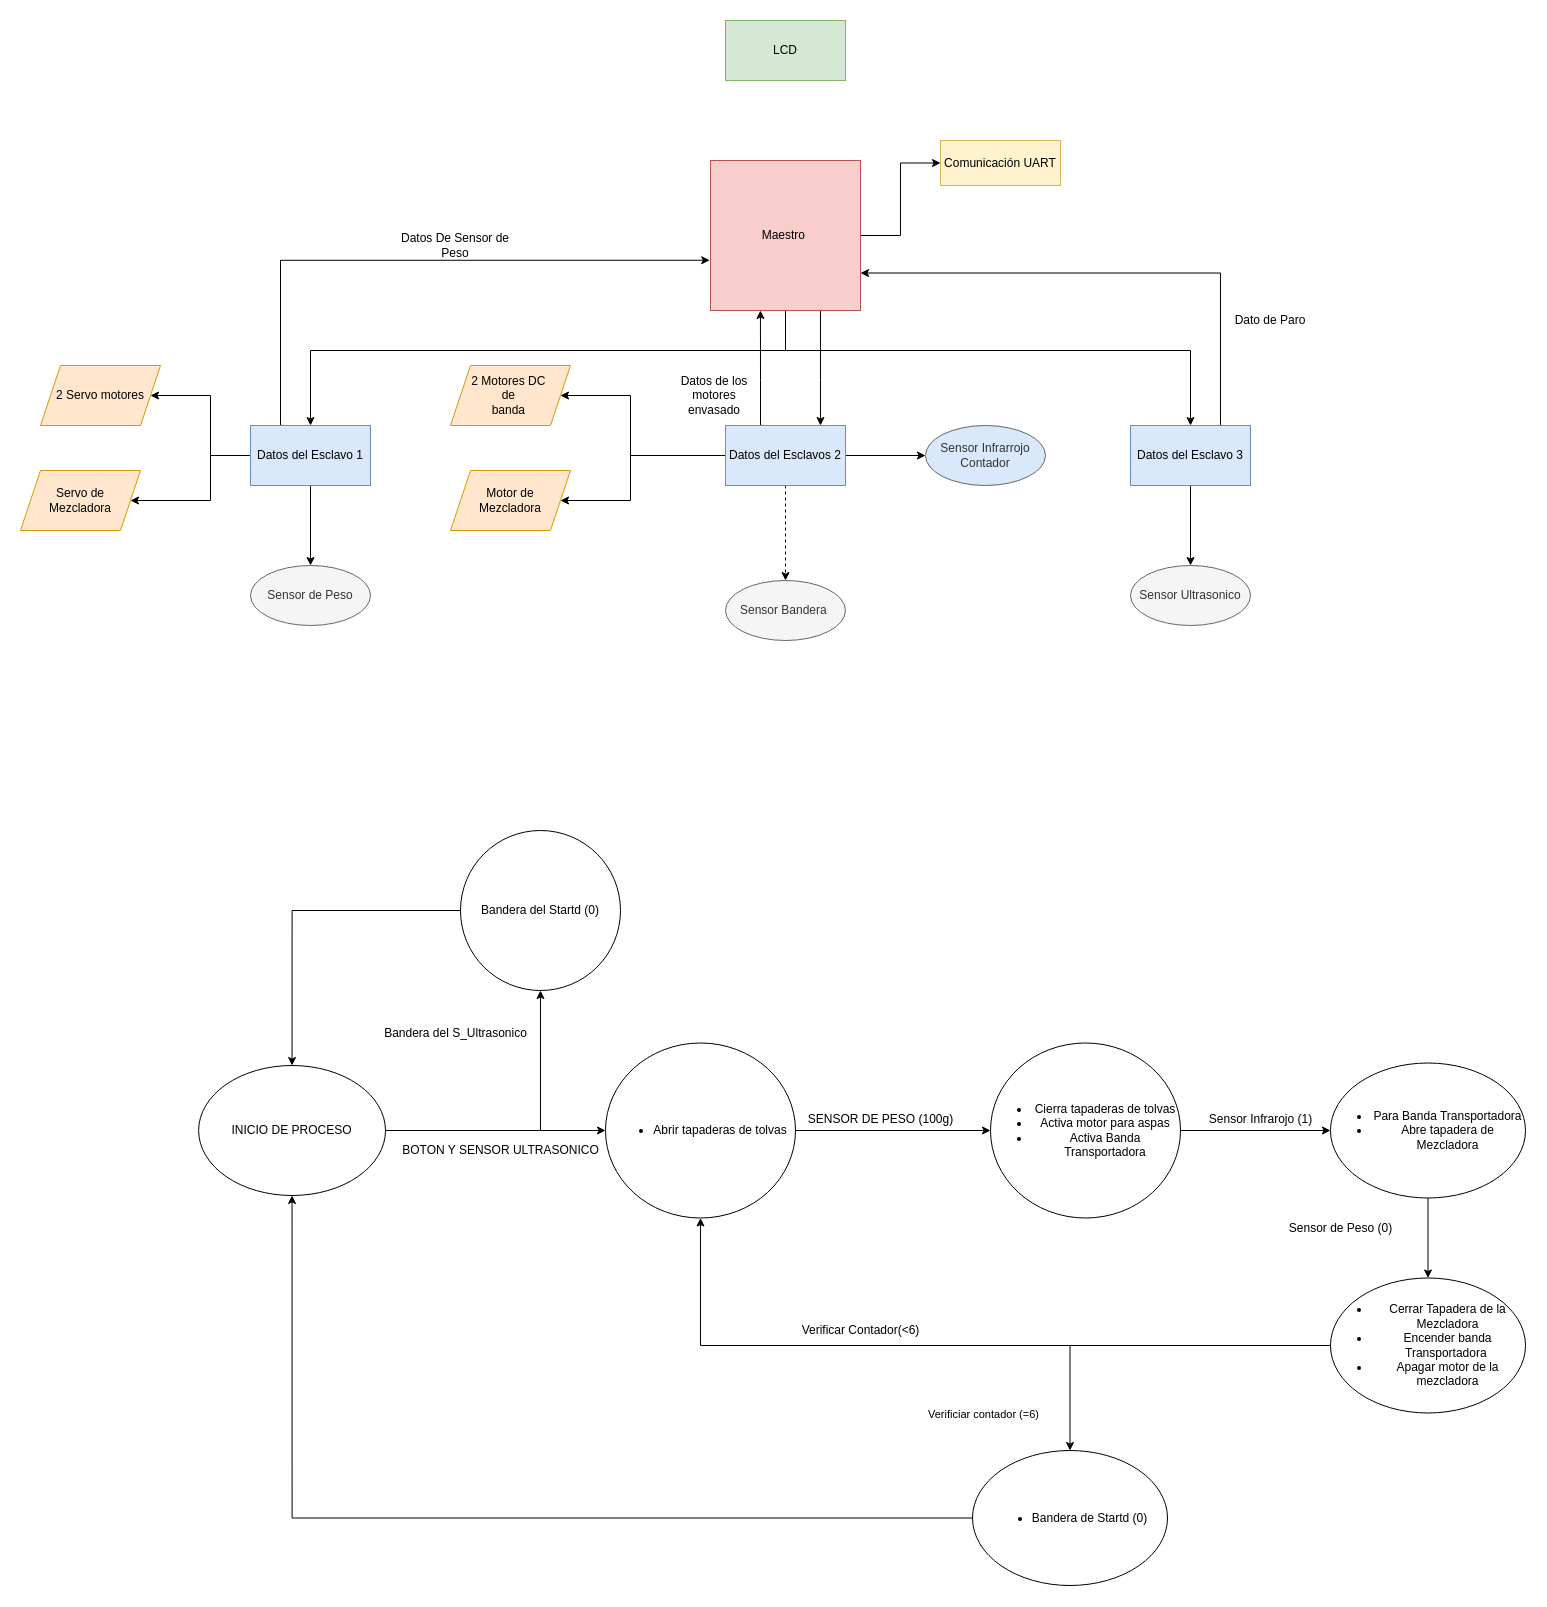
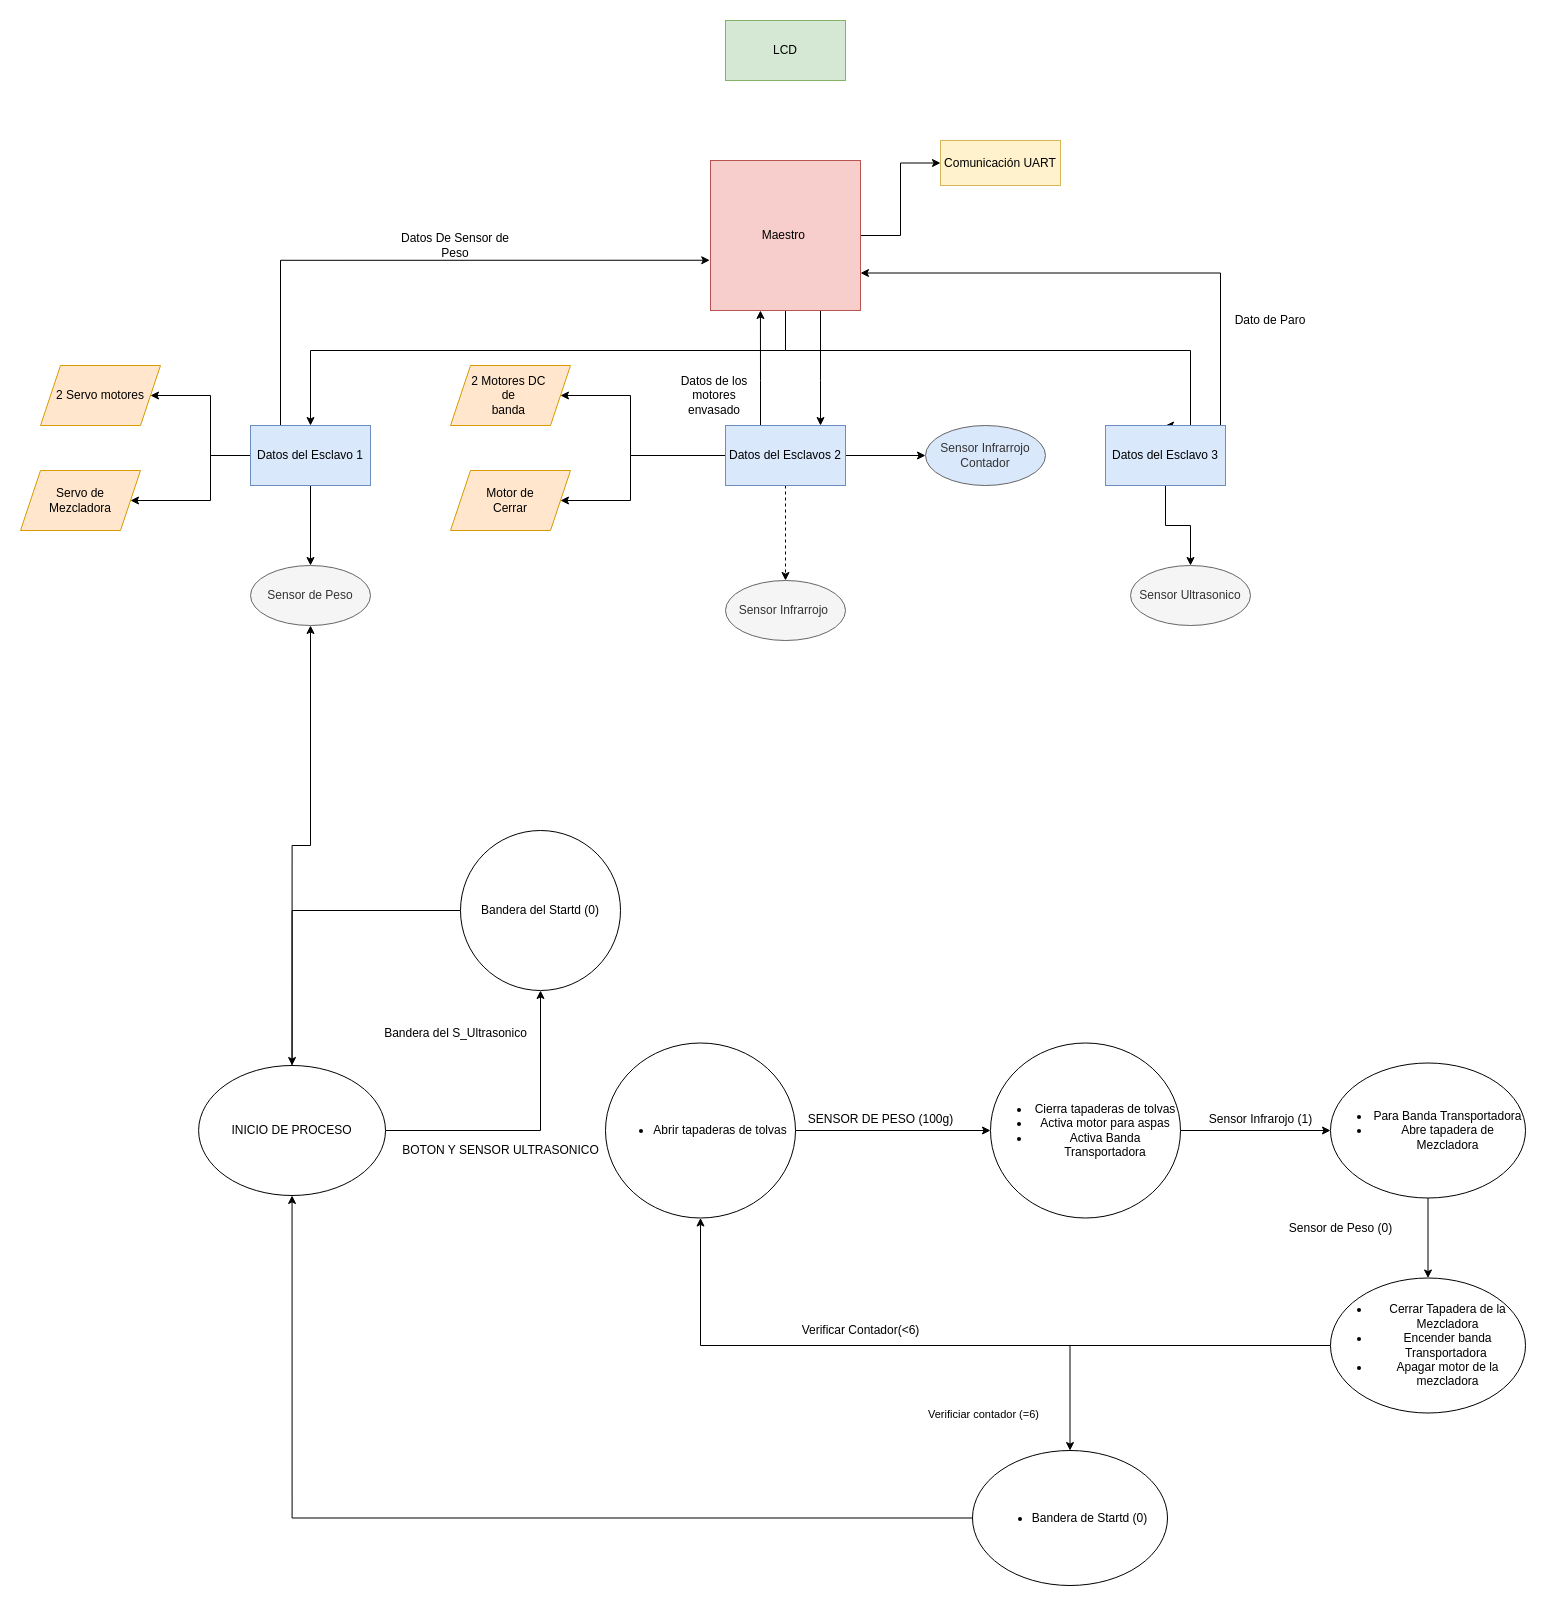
(1191, 456) -> (1166, 456)
(511, 501) -> (511, 501)
(786, 611) -> (786, 611)
(570, 1131) -> (311, 779)
